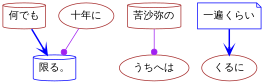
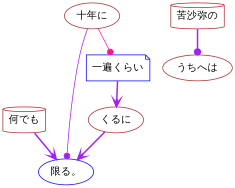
(229, 38) -> (117, 90)
(38, 39) -> (43, 143)
none -> (104, 39)
(154, 39) -> (198, 39)
(55, 68) -> (66, 172)
none -> (94, 143)
